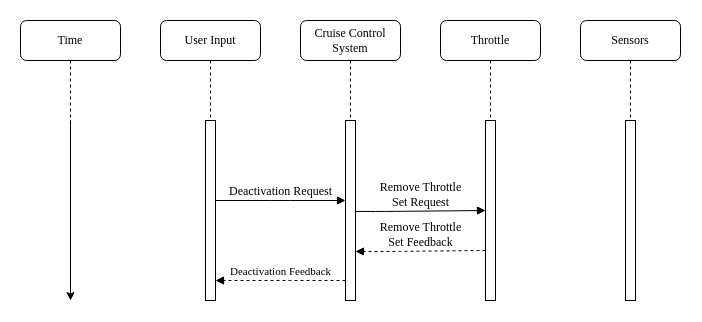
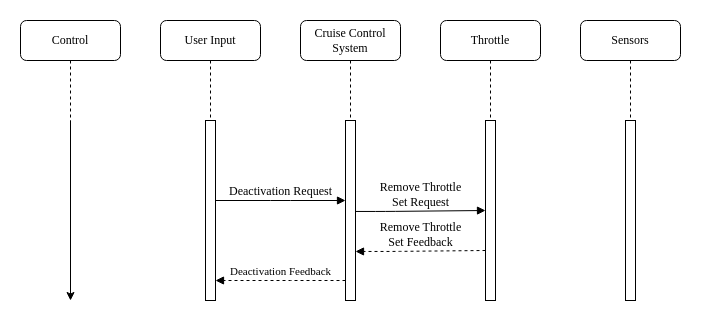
(71, 41) -> (71, 41)
